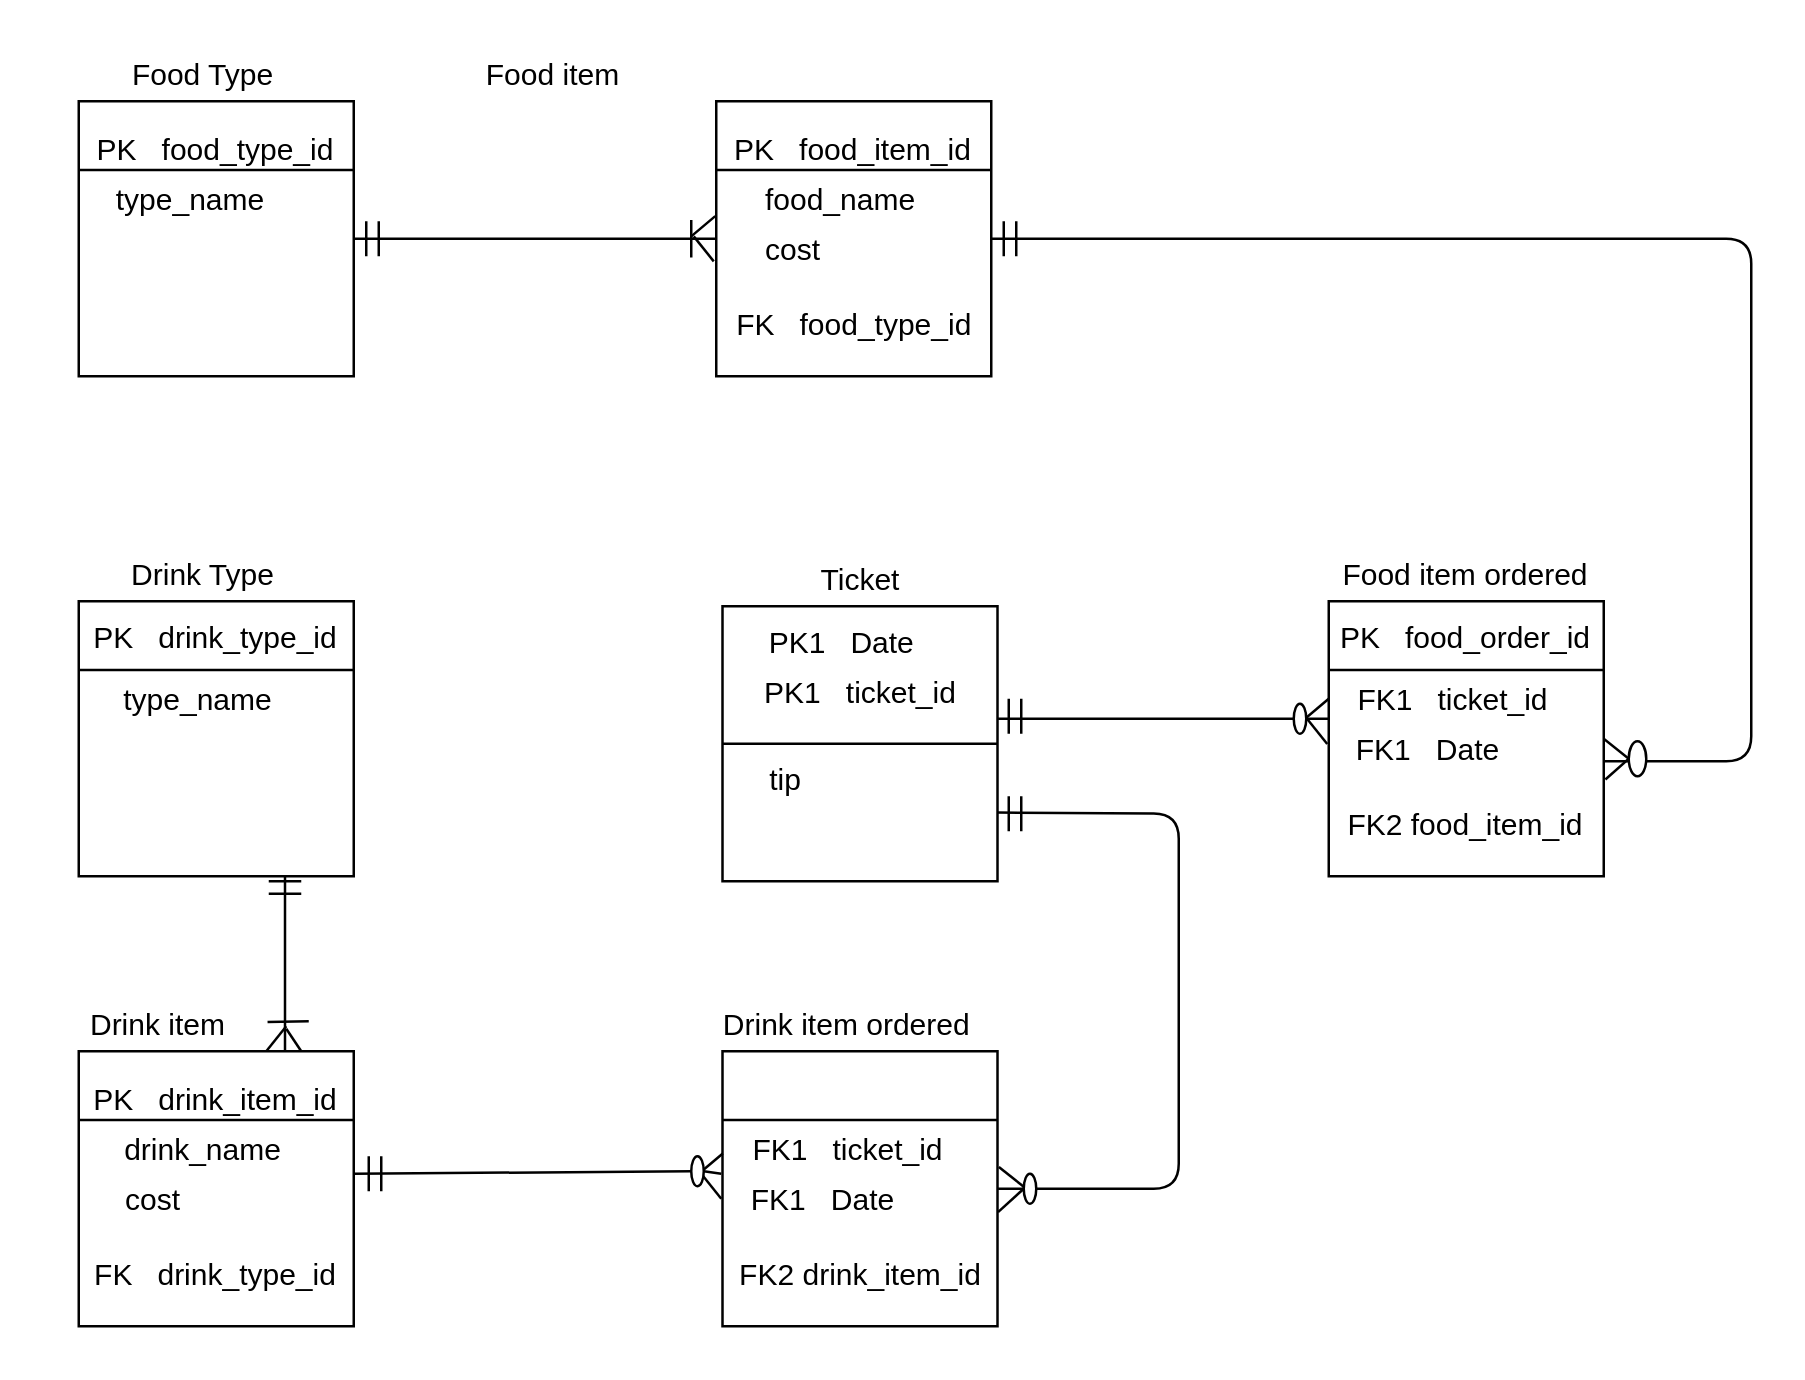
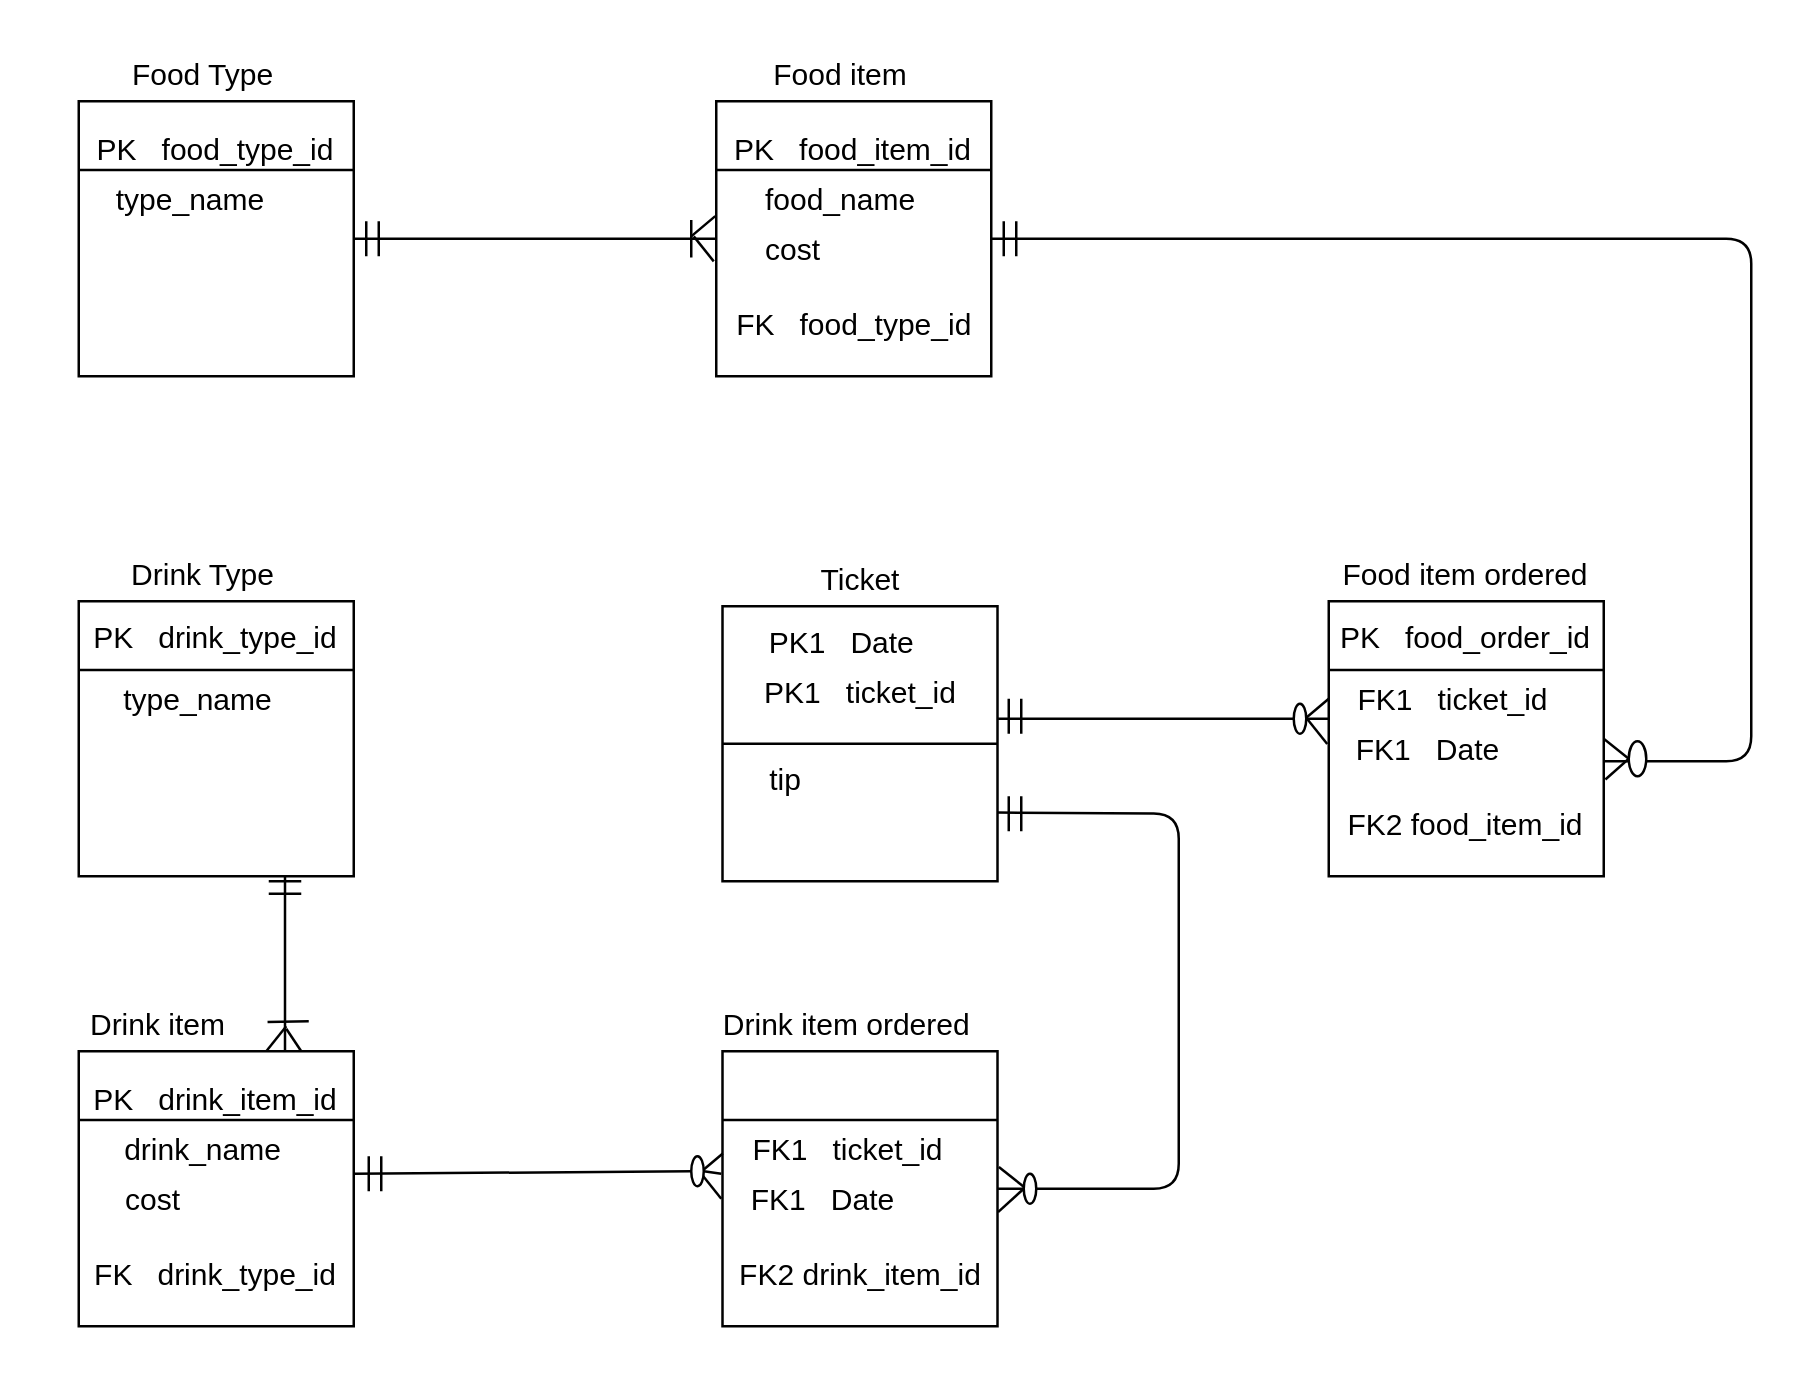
(554, 76) -> (841, 76)
